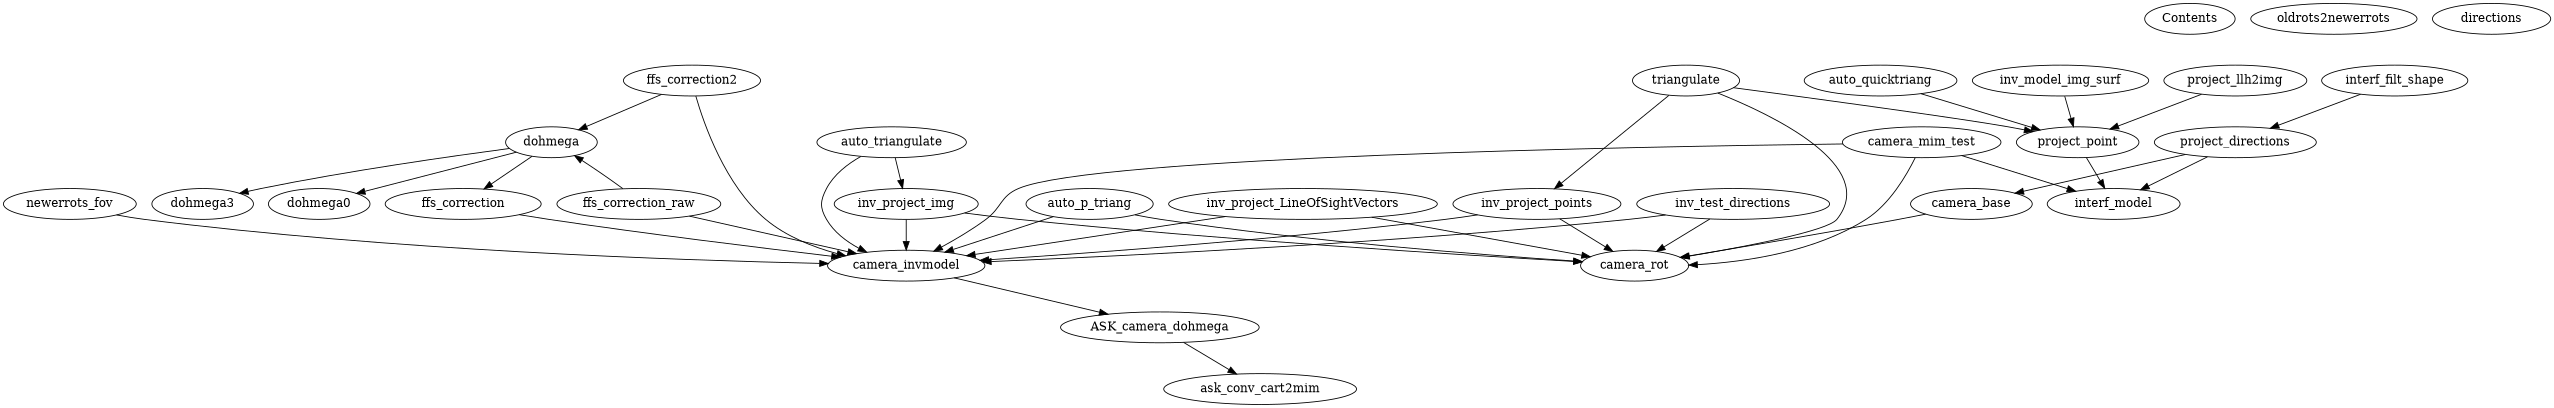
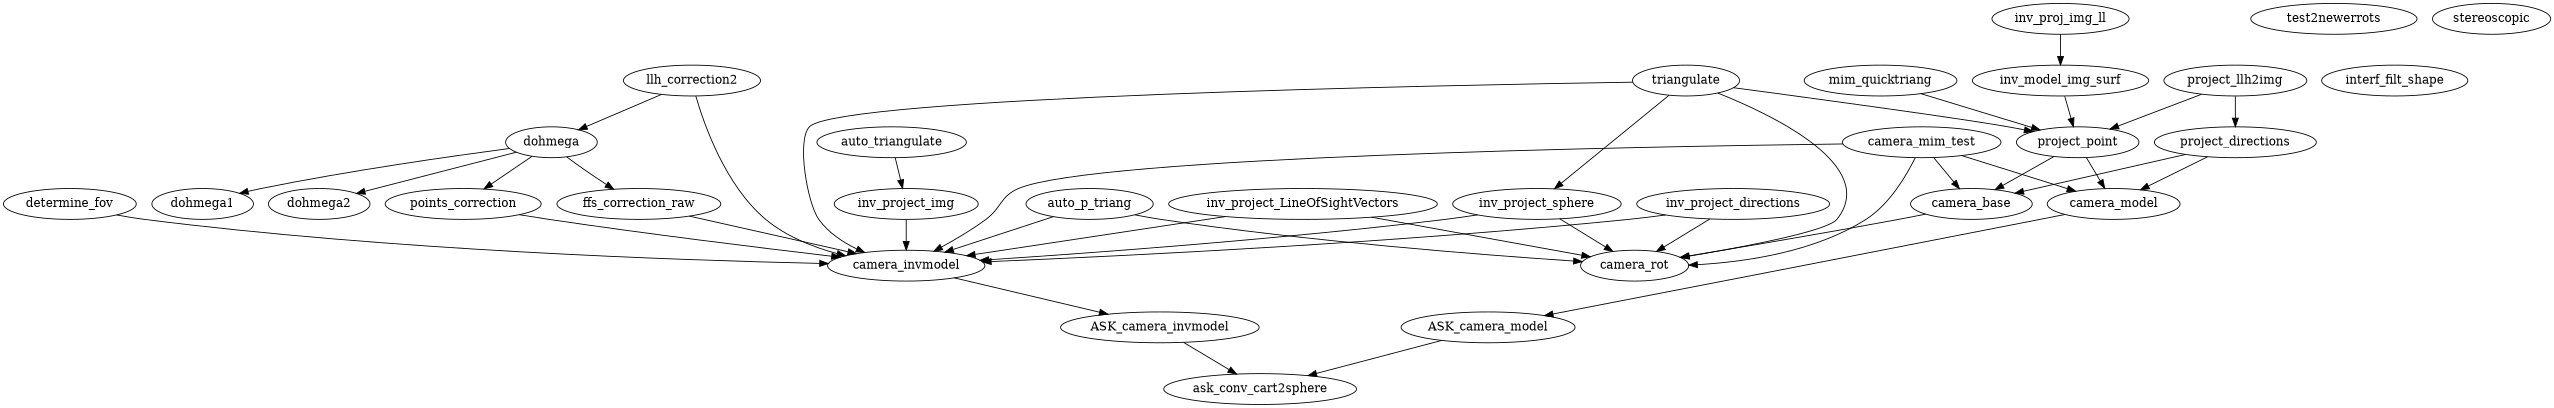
none -> (2061, 19)
(2190, 19) -> none
(2334, 19) -> (2334, 19)
(2492, 19) -> (2492, 19)
(692, 81) -> (692, 81)
(1881, 81) -> (1881, 81)
(2319, 110) -> (2235, 107)
none -> (1944, 170)
none -> (2028, 171)
(603, 174) -> (586, 171)
(822, 202) -> (1148, 95)
(70, 204) -> (70, 204)
(203, 204) -> (203, 204)
(319, 204) -> (319, 204)
(463, 204) -> (463, 204)
(1537, 204) -> (1537, 204)
(1733, 204) -> (1733, 204)
(2114, 204) -> (2114, 204)
(1208, 236) -> none
(1160, 327) -> (1160, 327)
none -> (1488, 327)
(1260, 389) -> (1260, 389)
